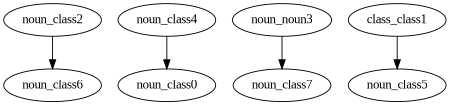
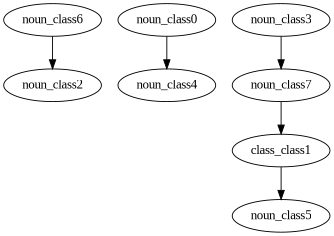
(282, 20) -> (281, 20)
(53, 48) -> (53, 48)
(167, 48) -> (167, 48)
none -> (281, 113)
